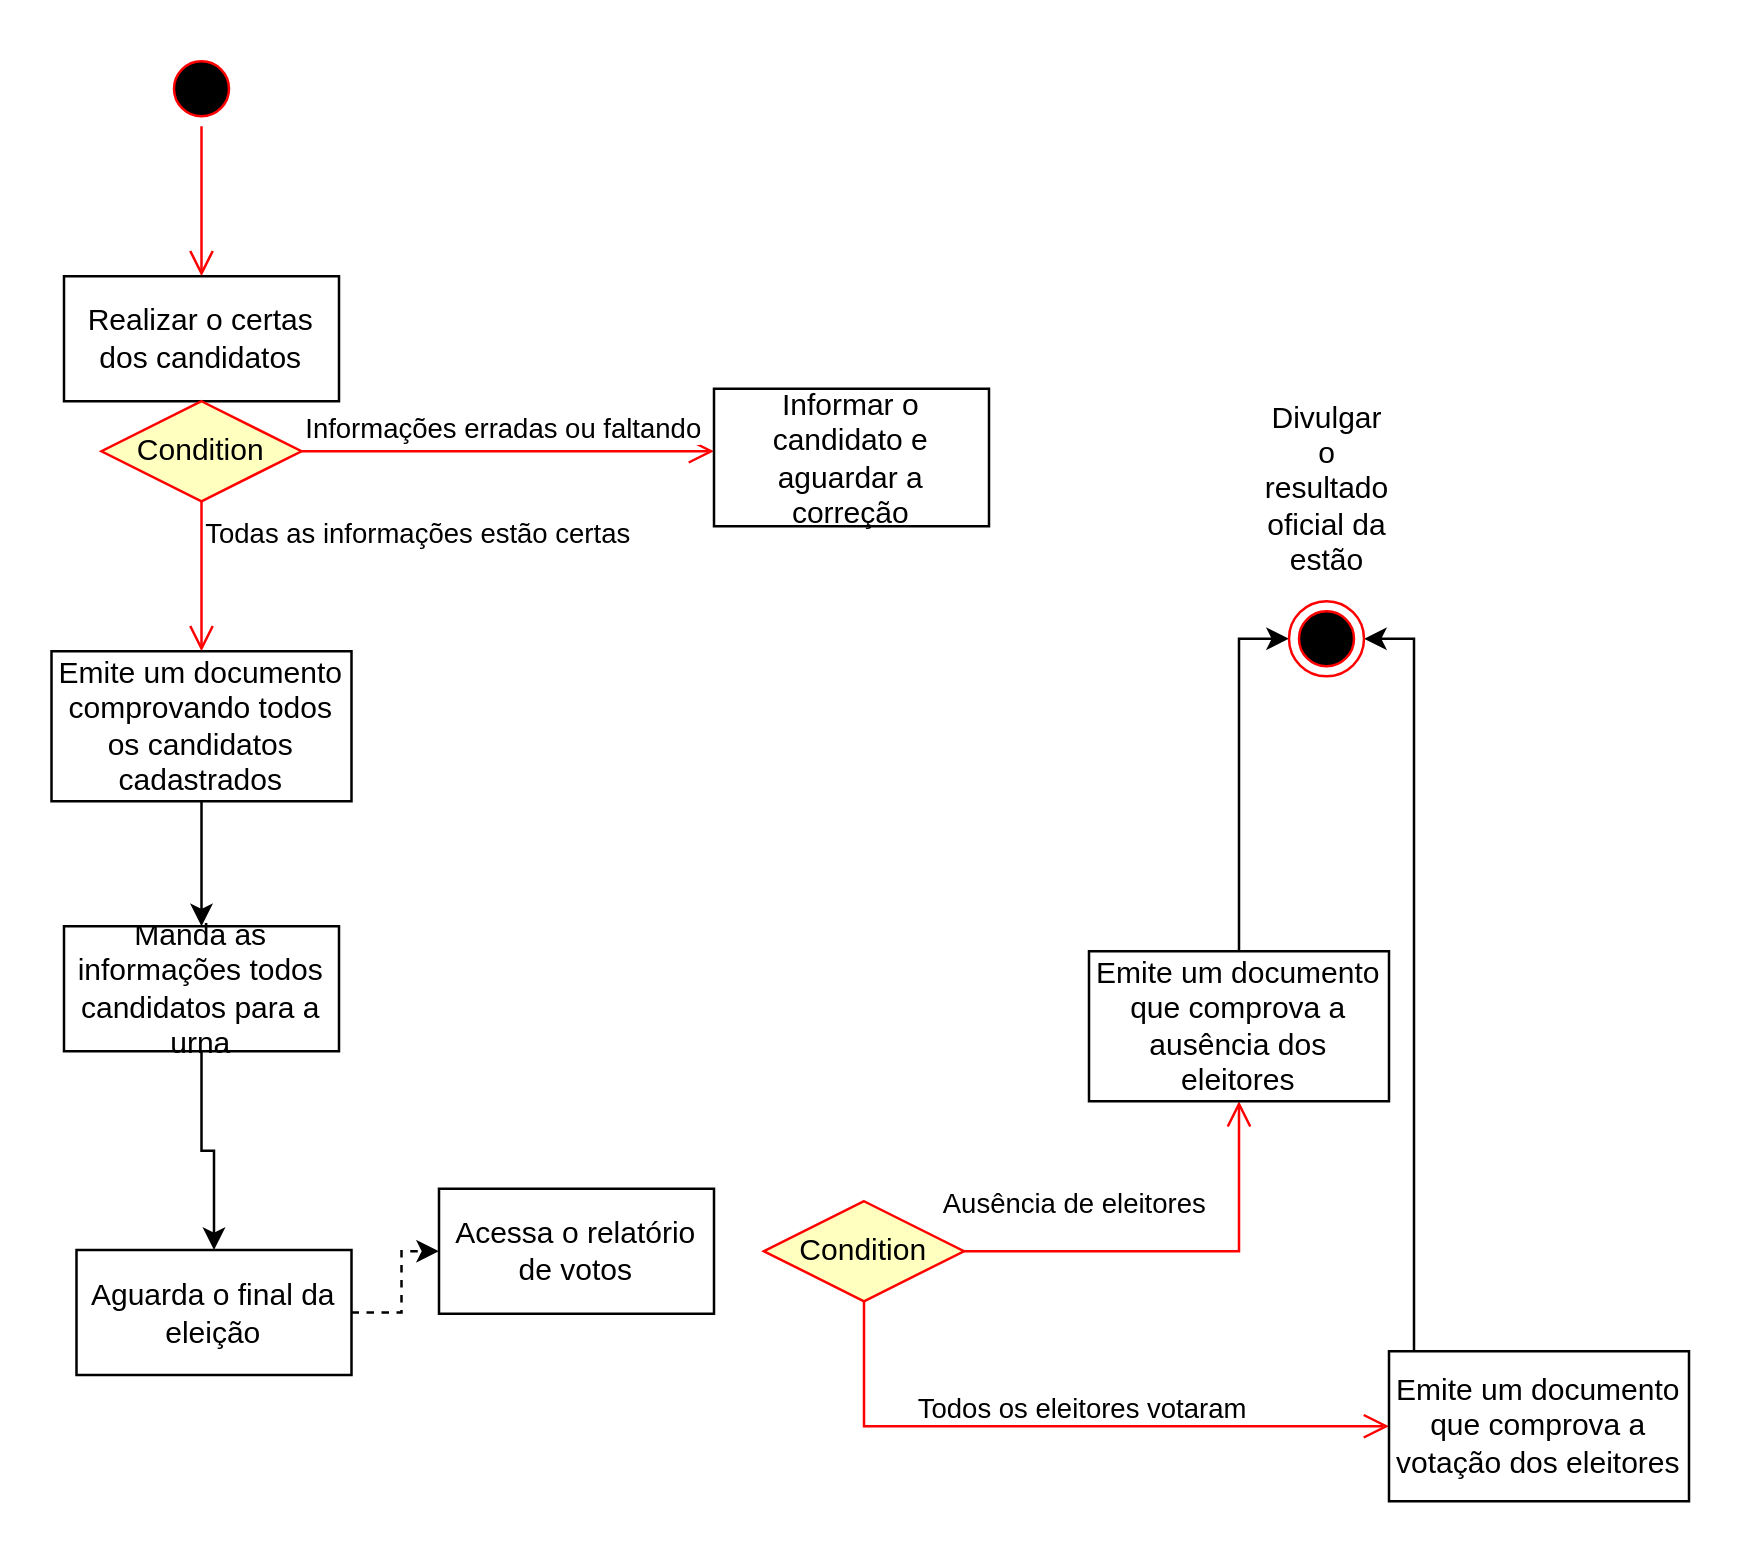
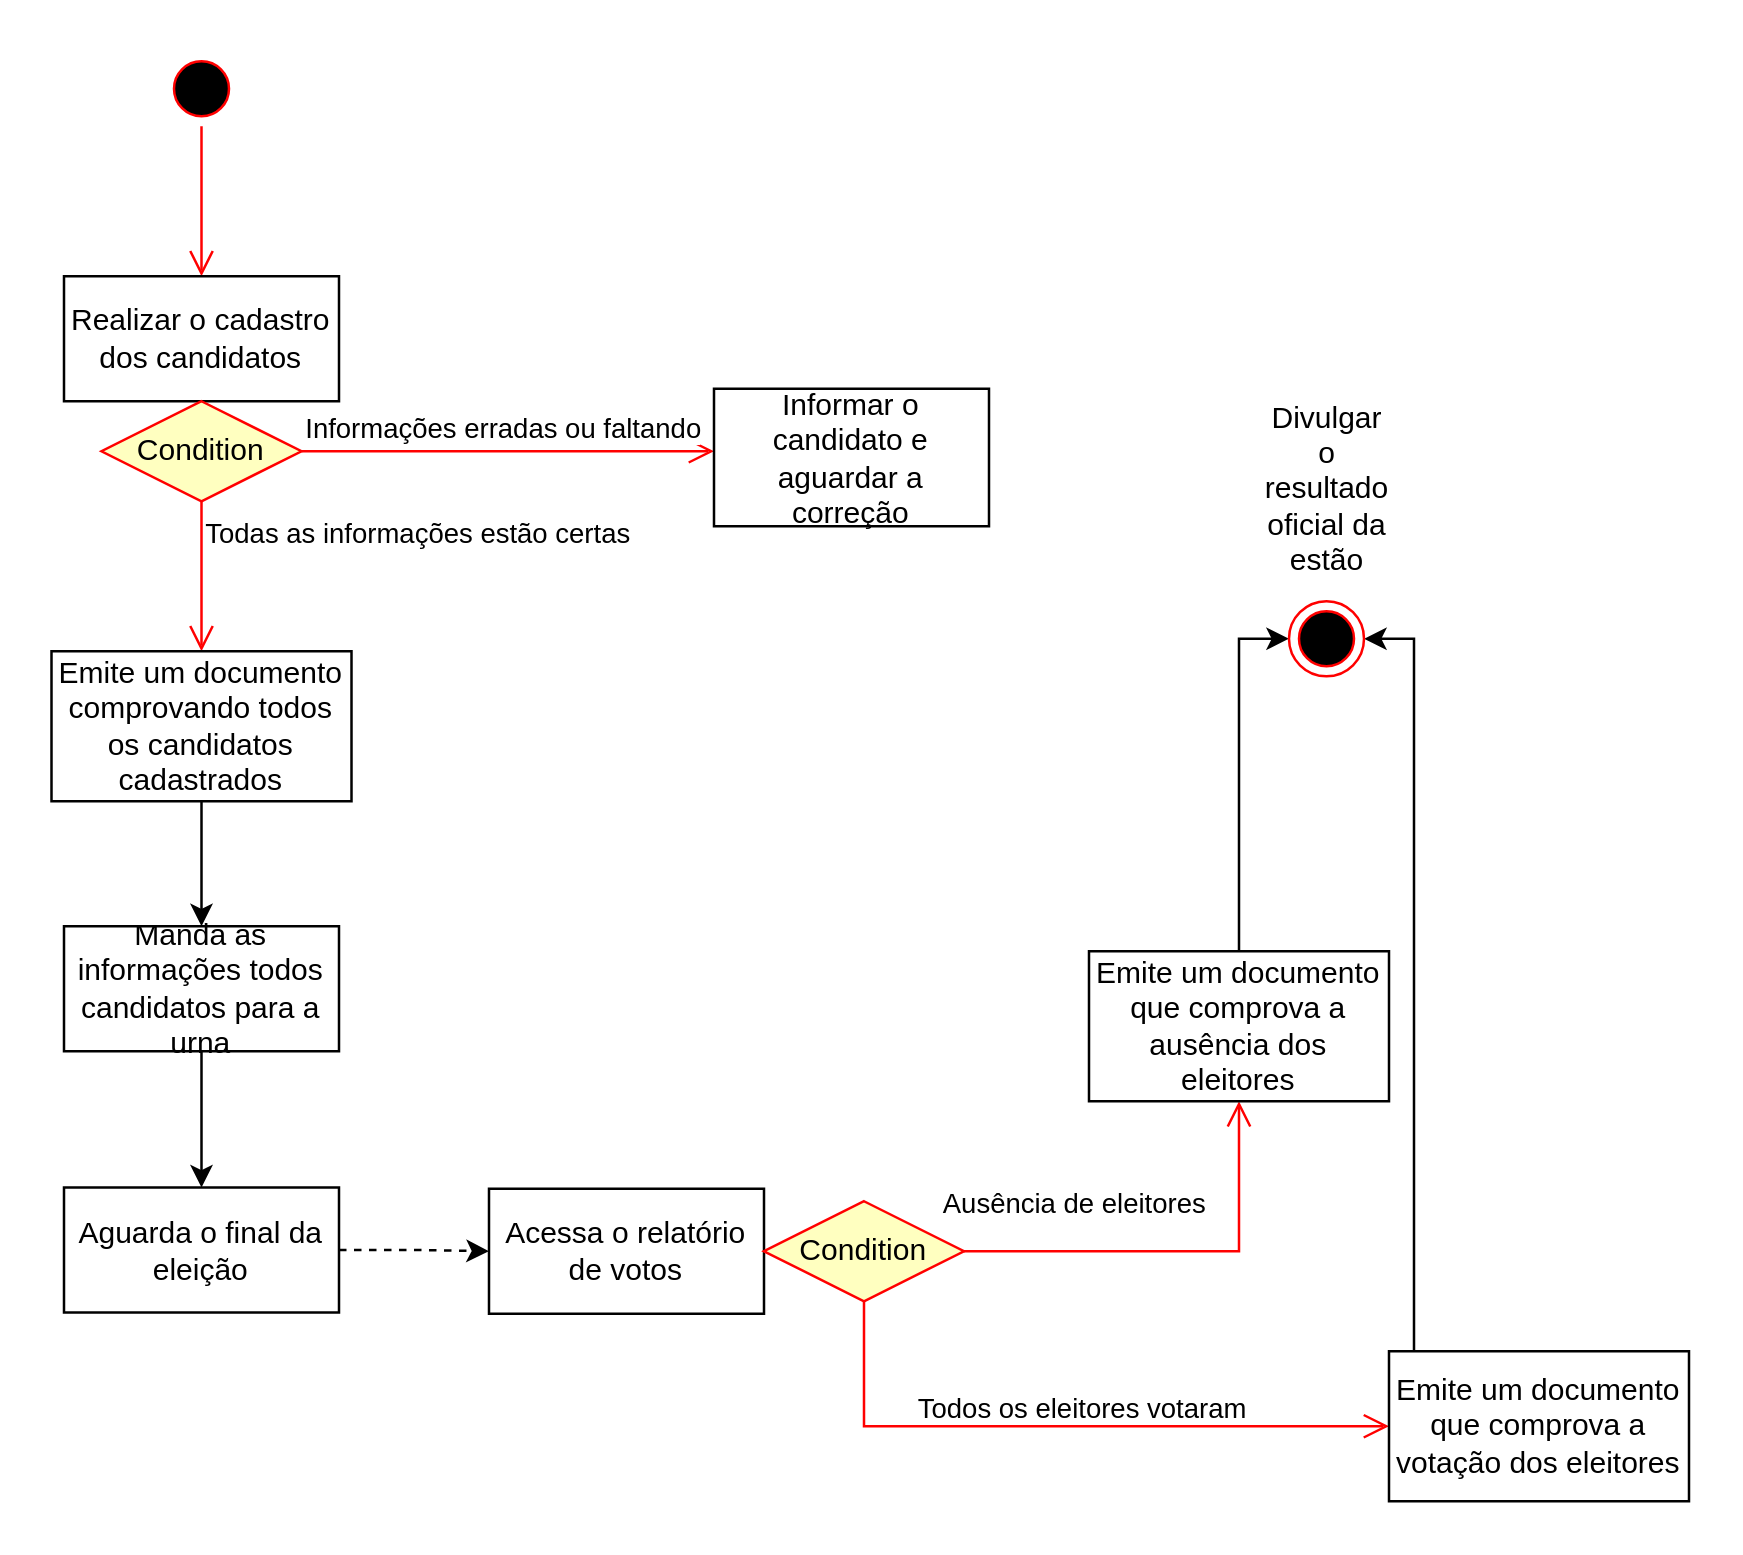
(201, 339) -> (201, 339)
(576, 1251) -> (626, 1251)
(214, 1313) -> (201, 1250)
